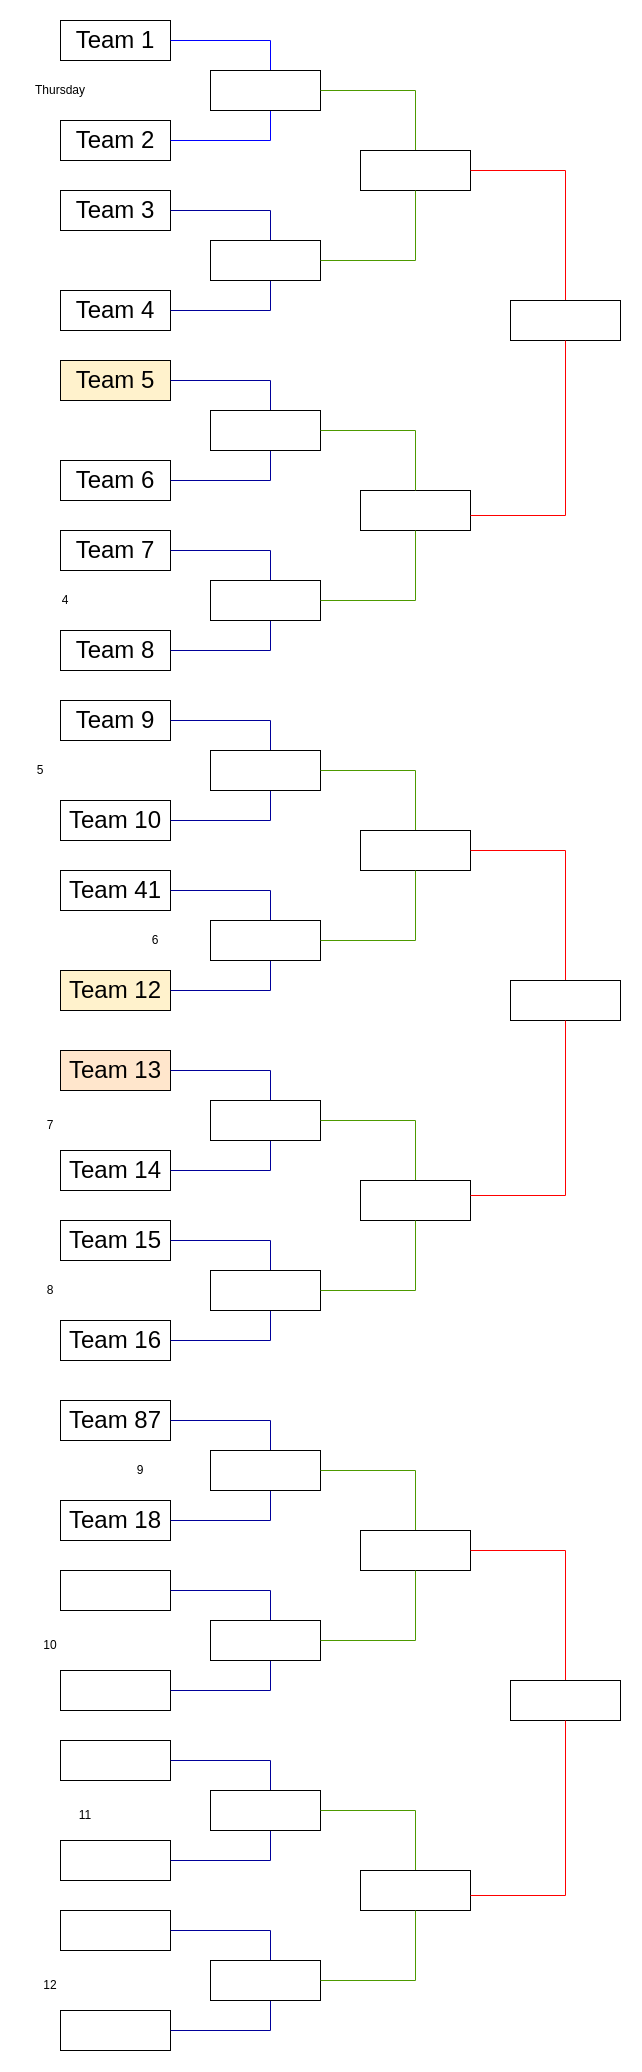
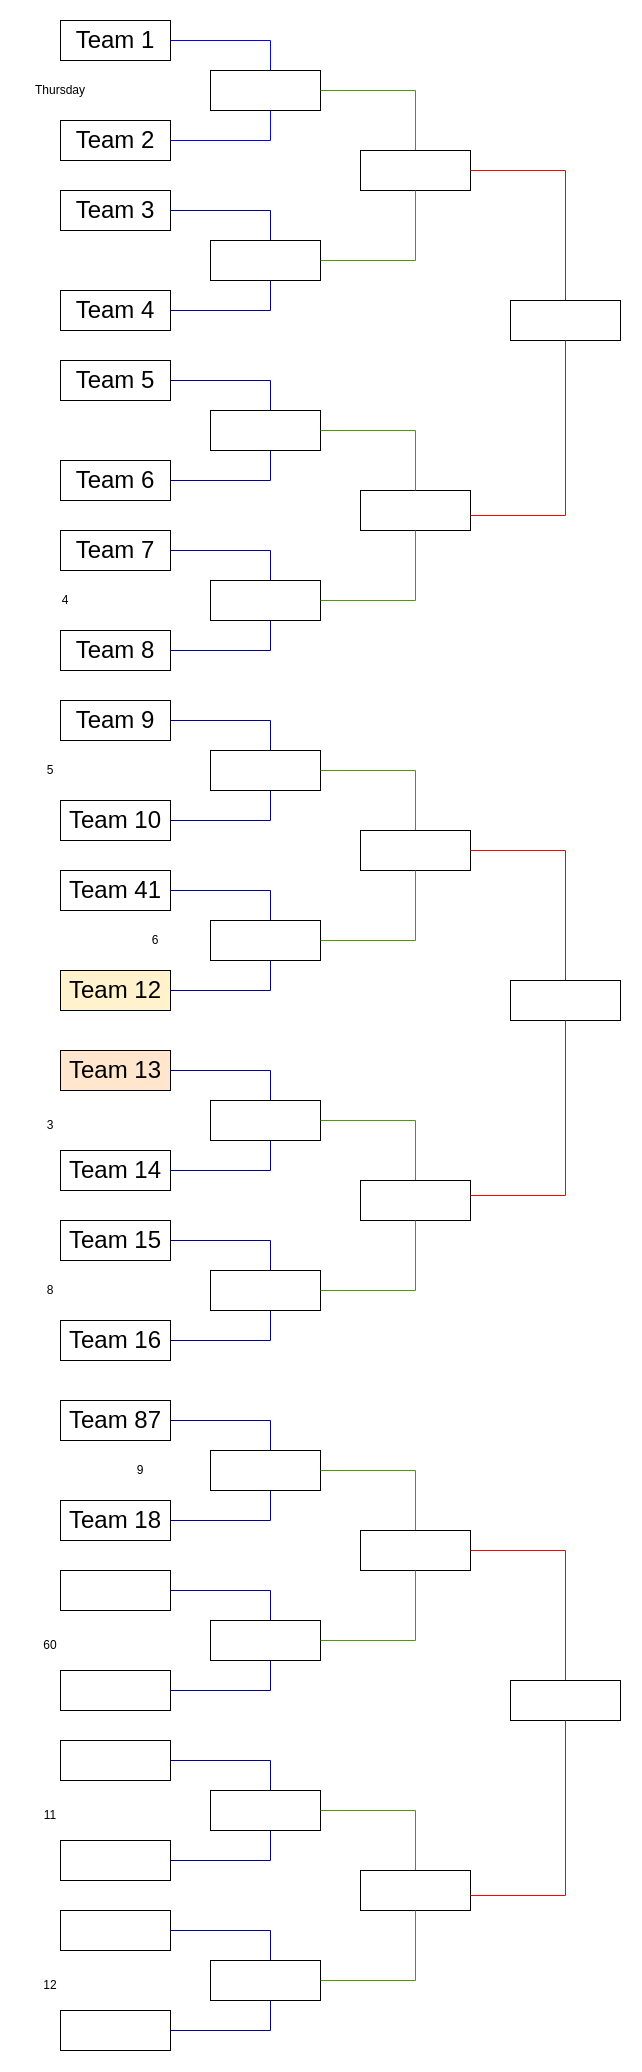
(116, 381) -> (116, 381)
(41, 771) -> (51, 771)
(51, 1126) -> (51, 1126)
(51, 1646) -> (51, 1646)
(86, 1816) -> (51, 1816)
